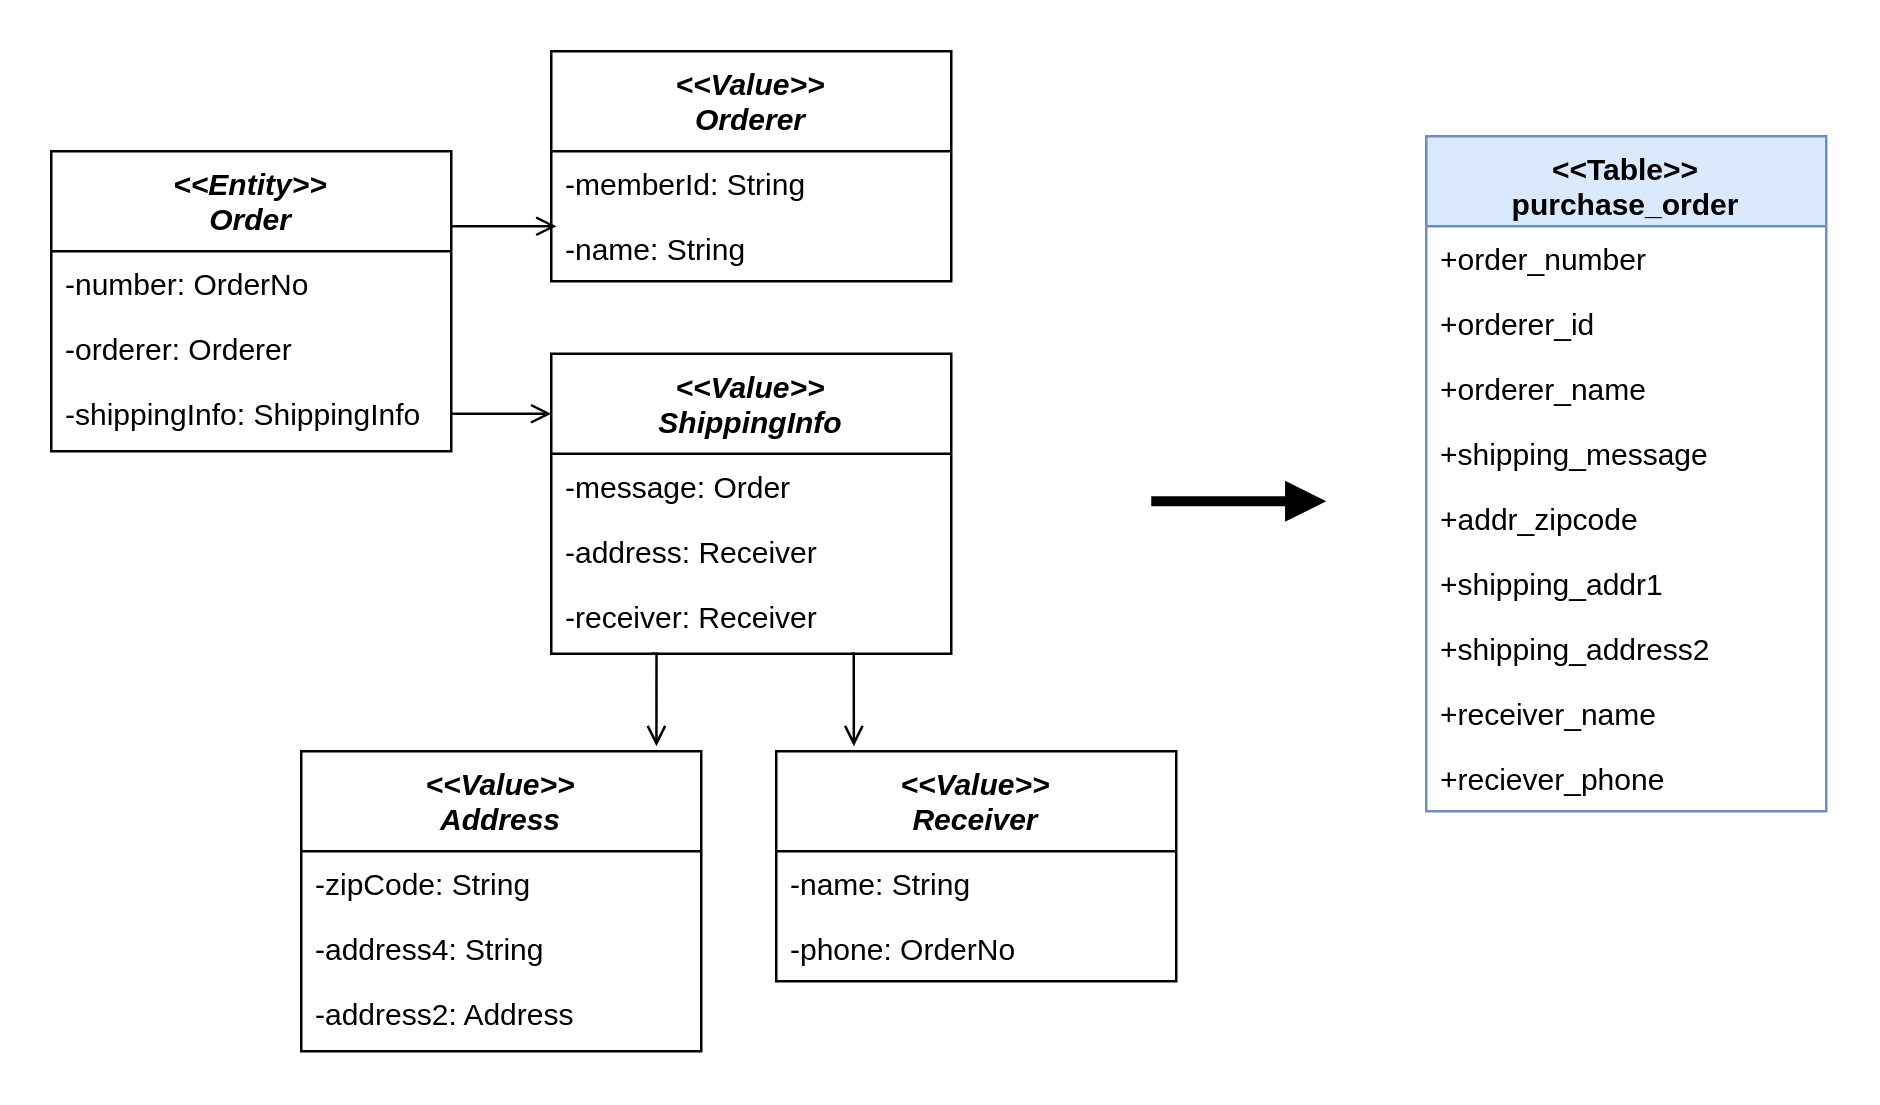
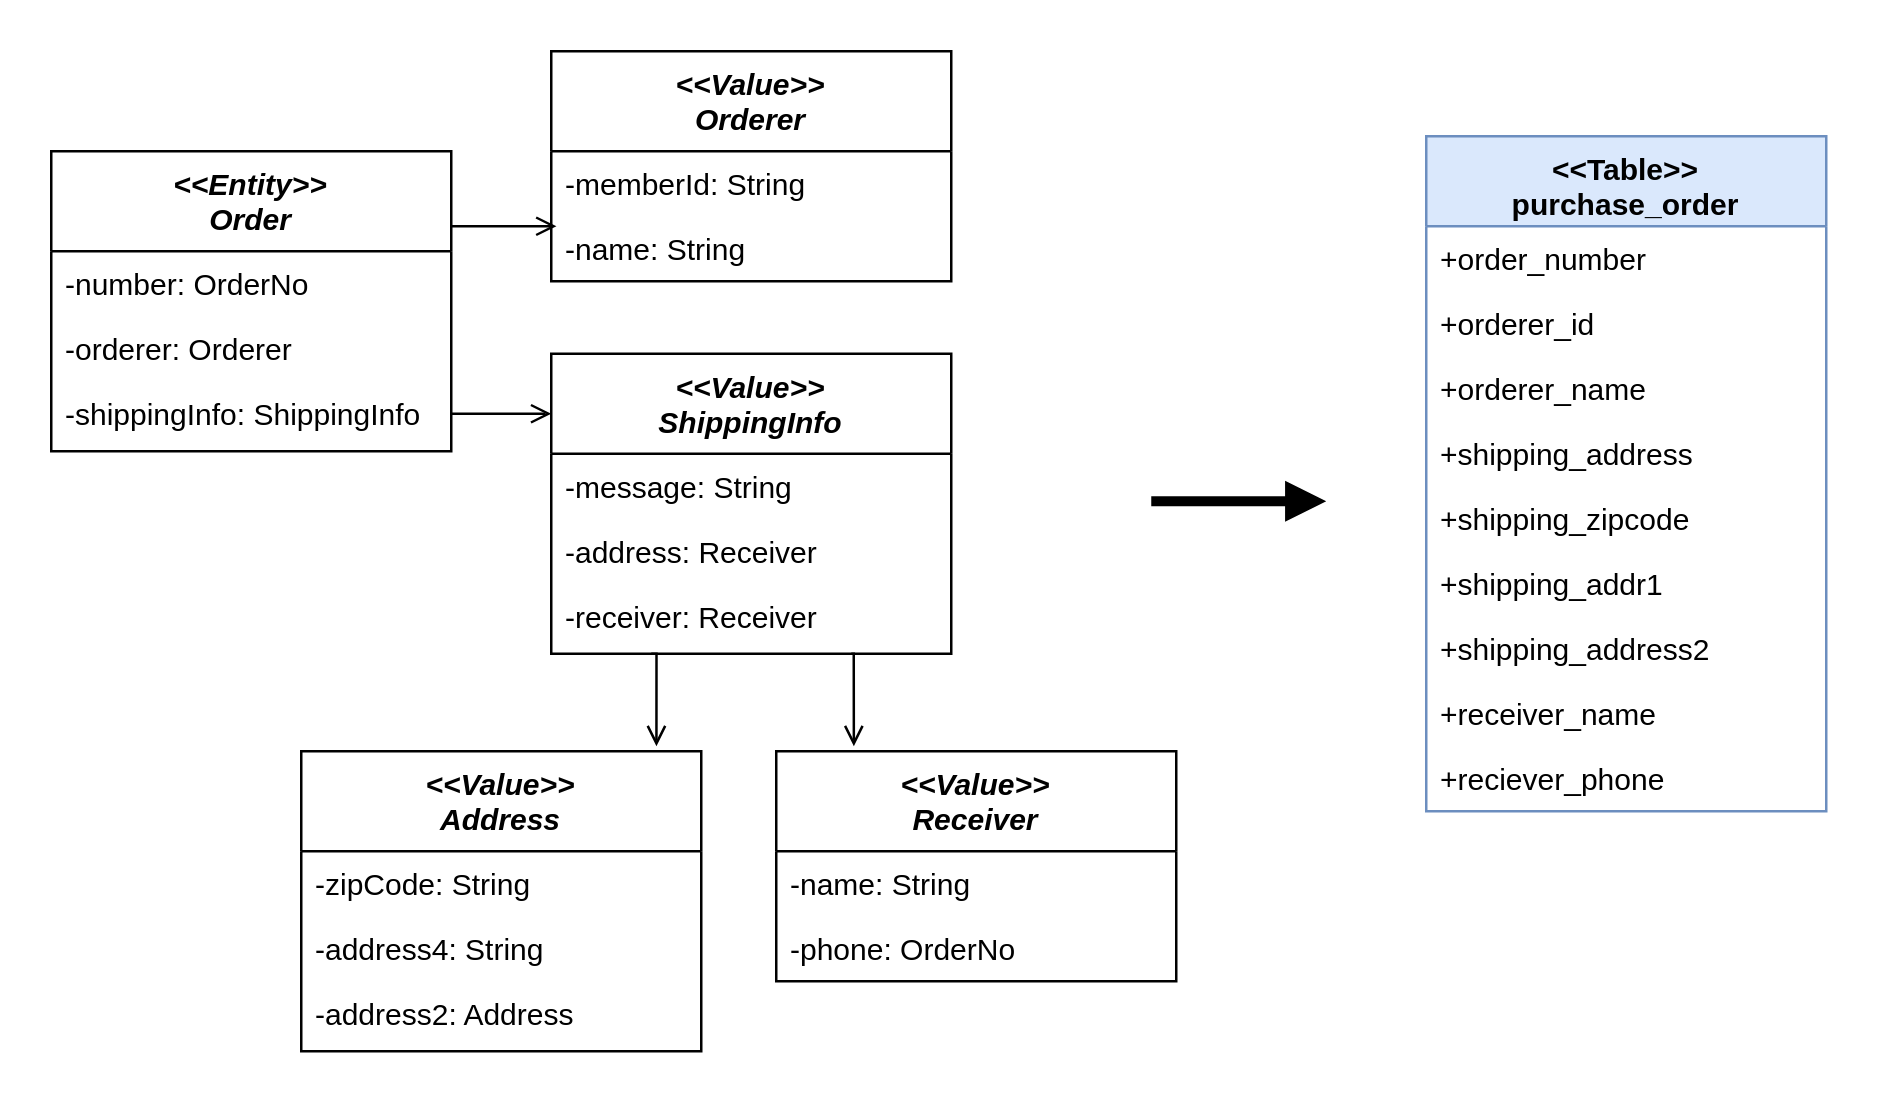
(1575, 455) -> (1575, 455)
(683, 488) -> (688, 488)
(1545, 520) -> (1571, 520)
